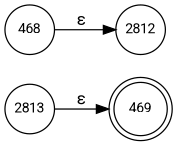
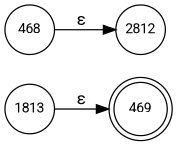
(30, 109) -> (30, 109)
